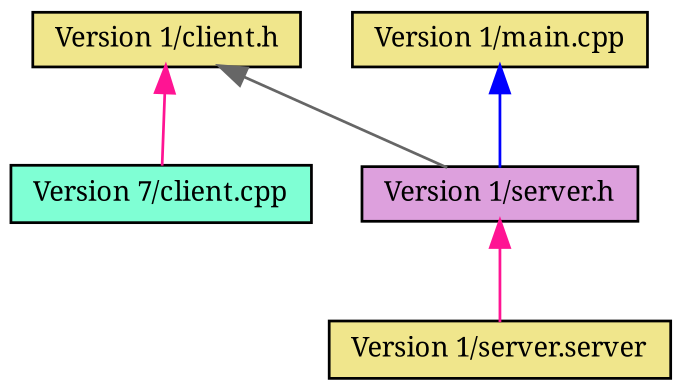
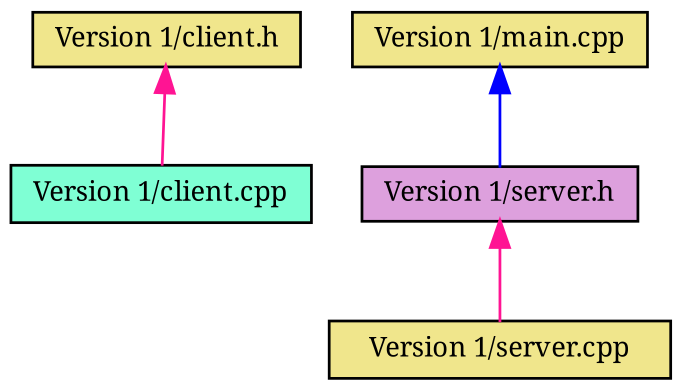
(345, 122) -> none
(161, 194) -> (161, 194)
(500, 350) -> (500, 350)
